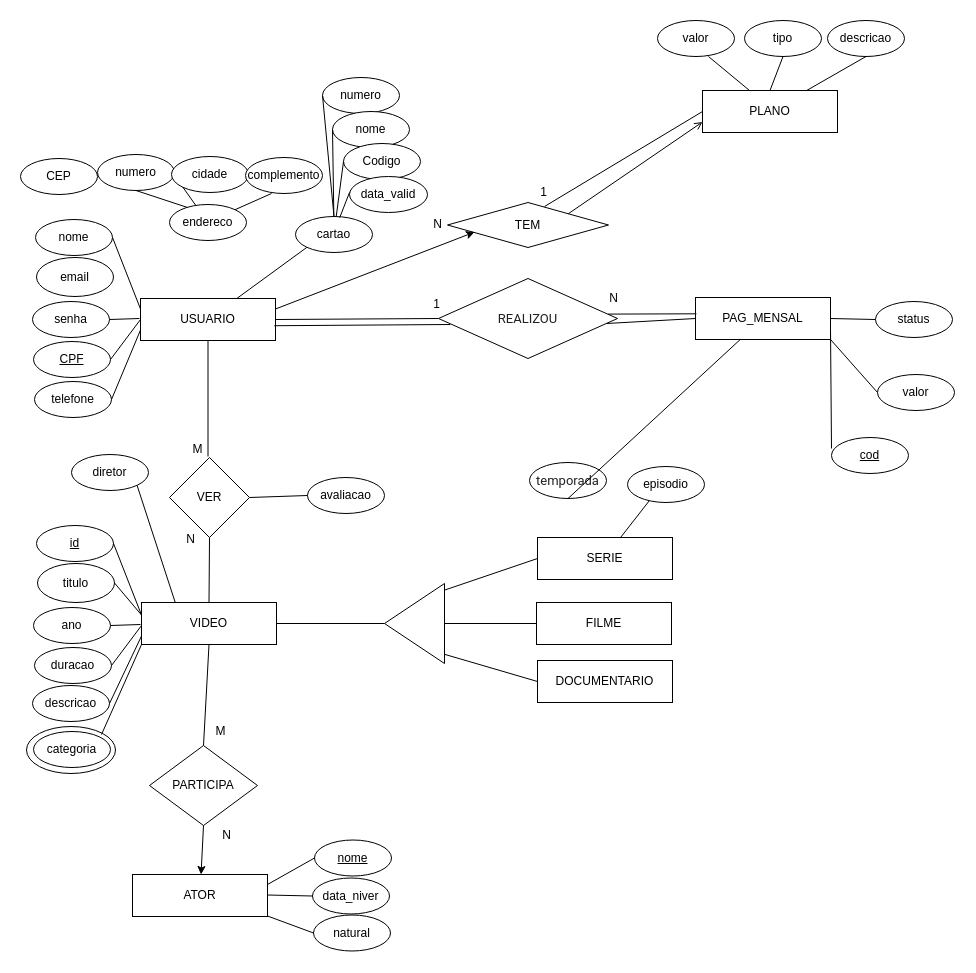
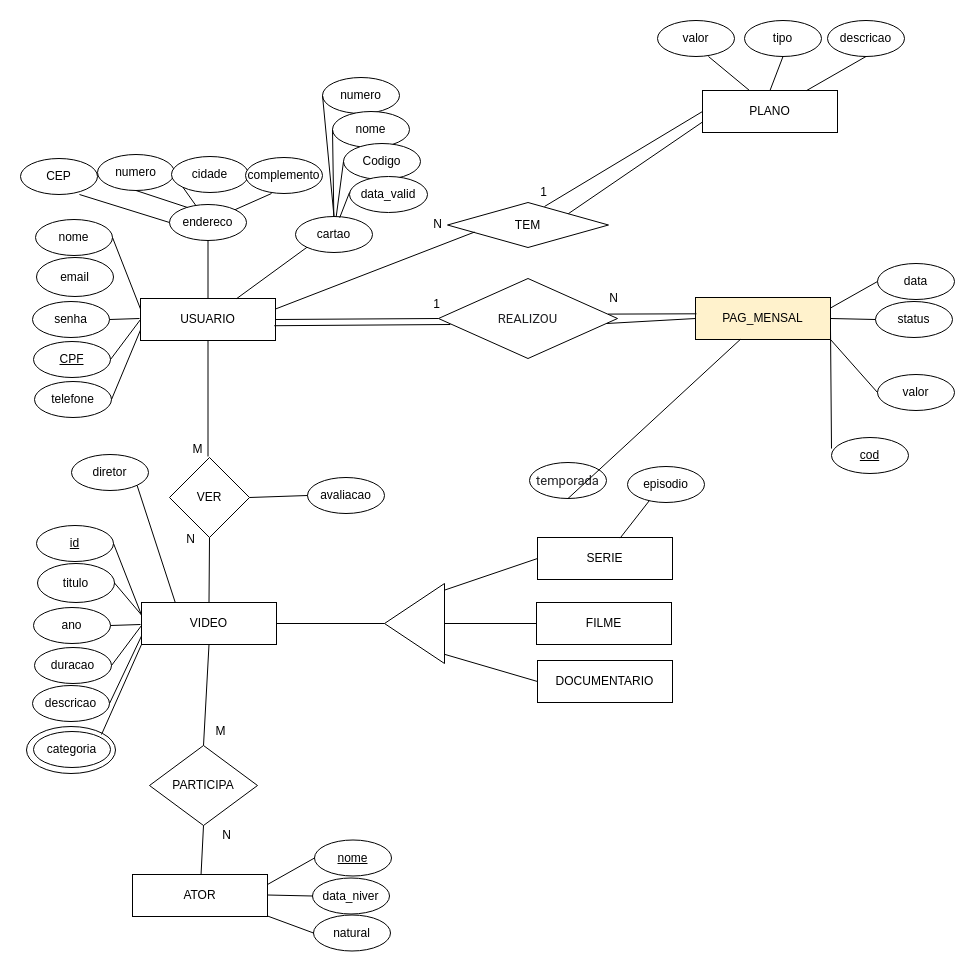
(698, 125) -> (699, 124)
none -> (124, 209)
(467, 235) -> (470, 234)
none -> (208, 270)
none -> (916, 282)
none -> (854, 295)
(763, 319) -> (763, 319)
(201, 866) -> (201, 868)
